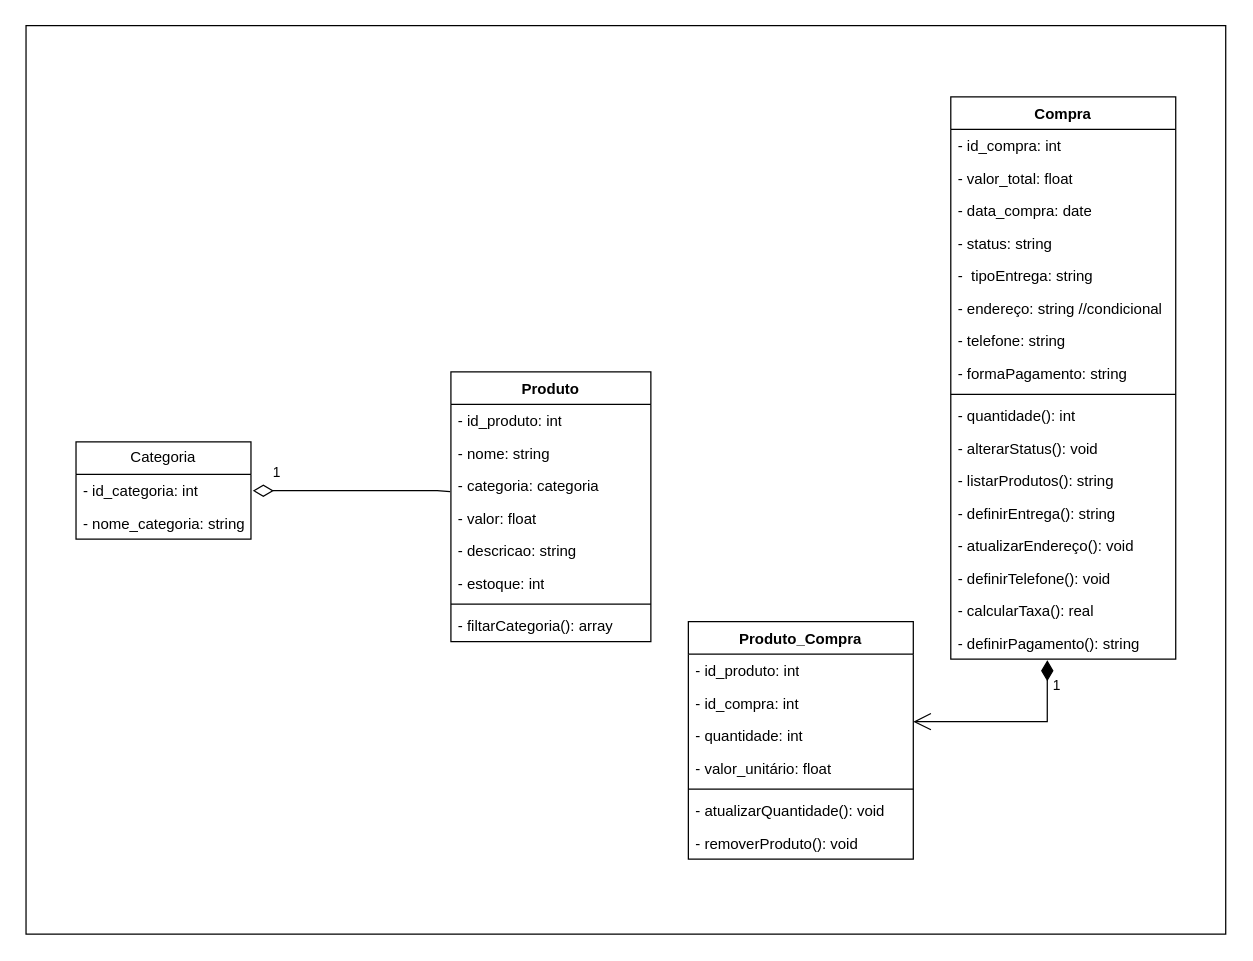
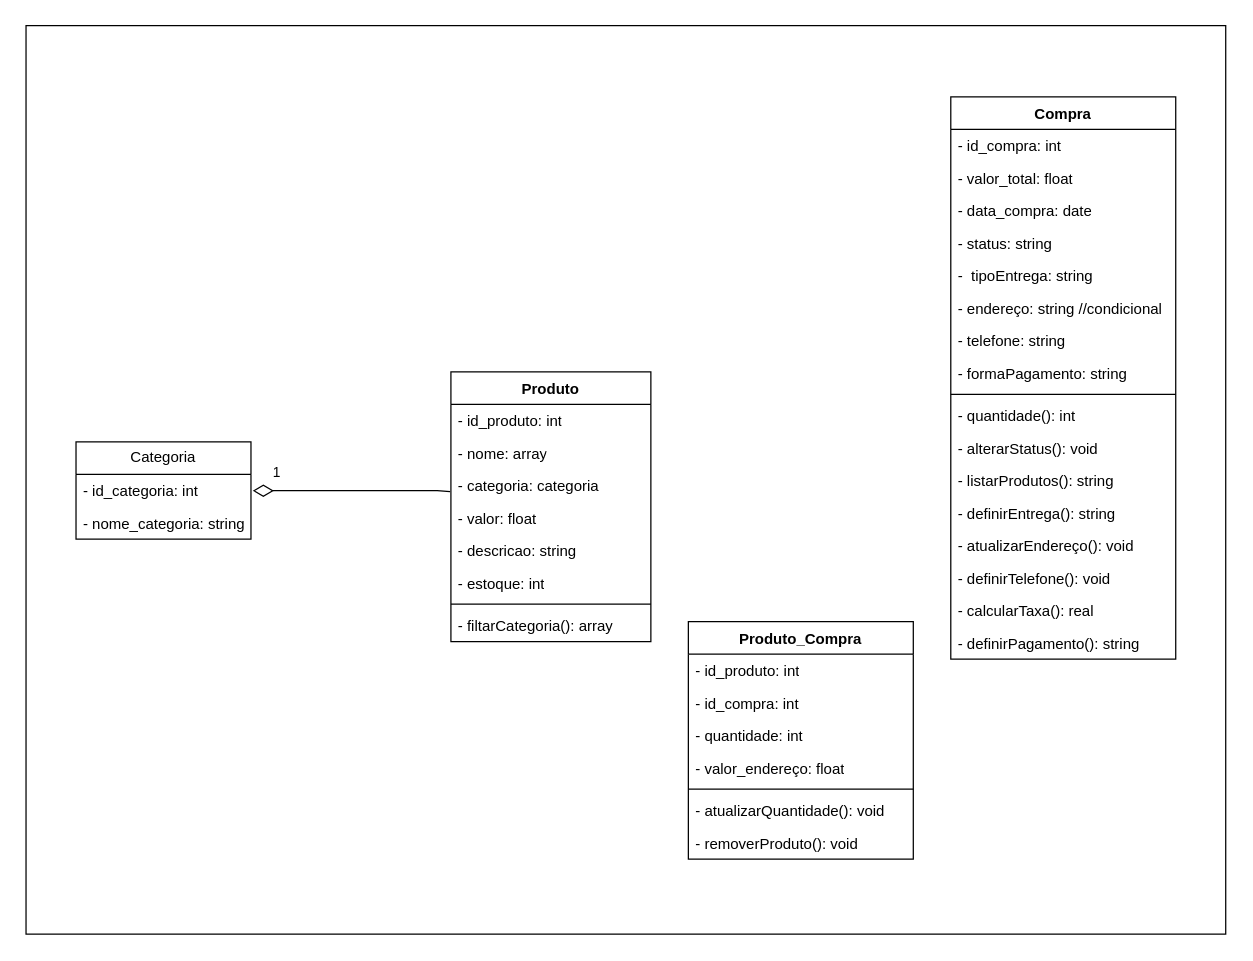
(509, 455) -> (507, 455)
(1002, 722) -> none
(779, 770) -> (782, 770)
